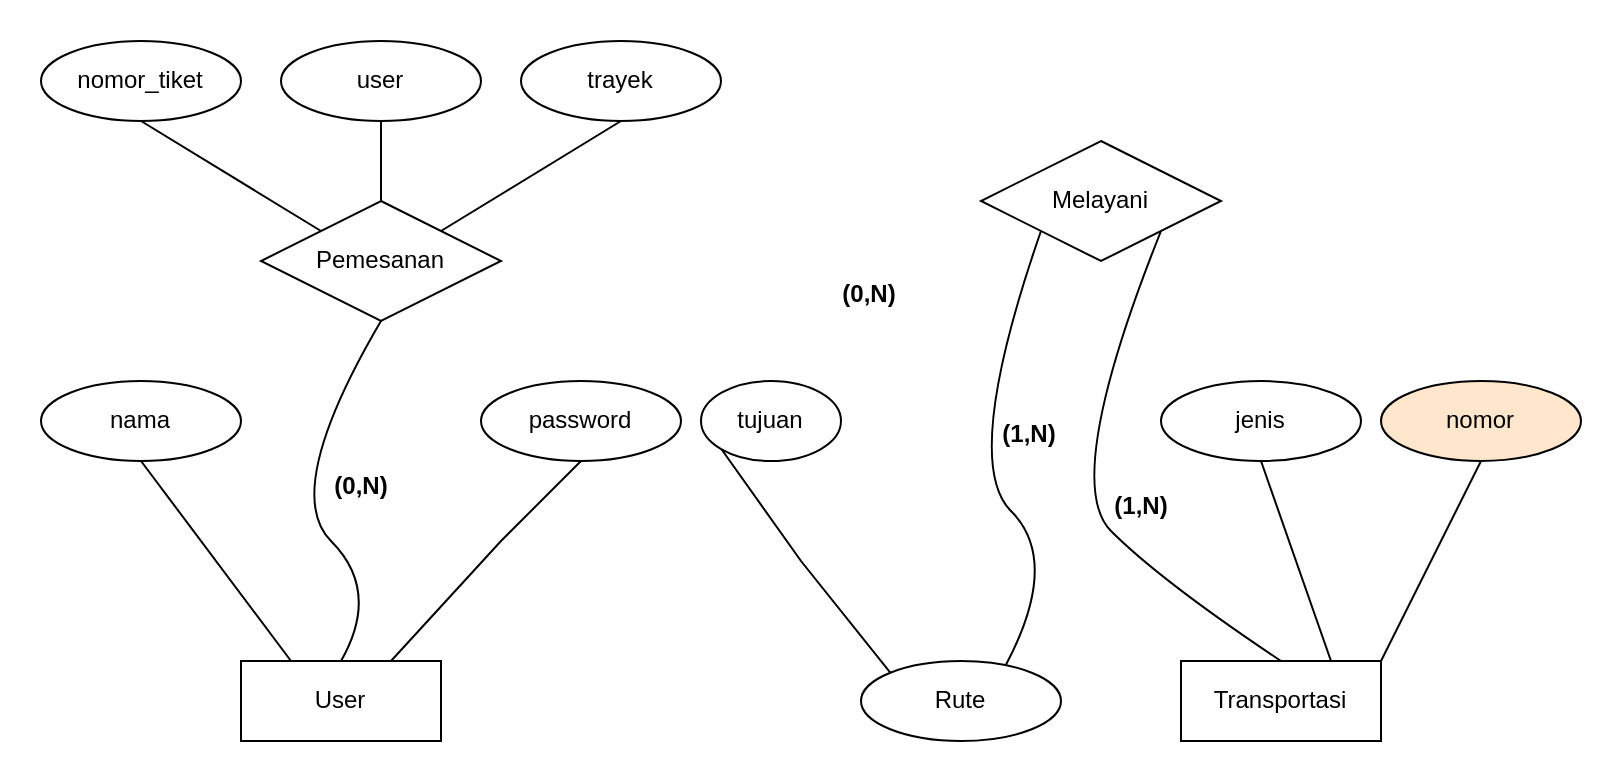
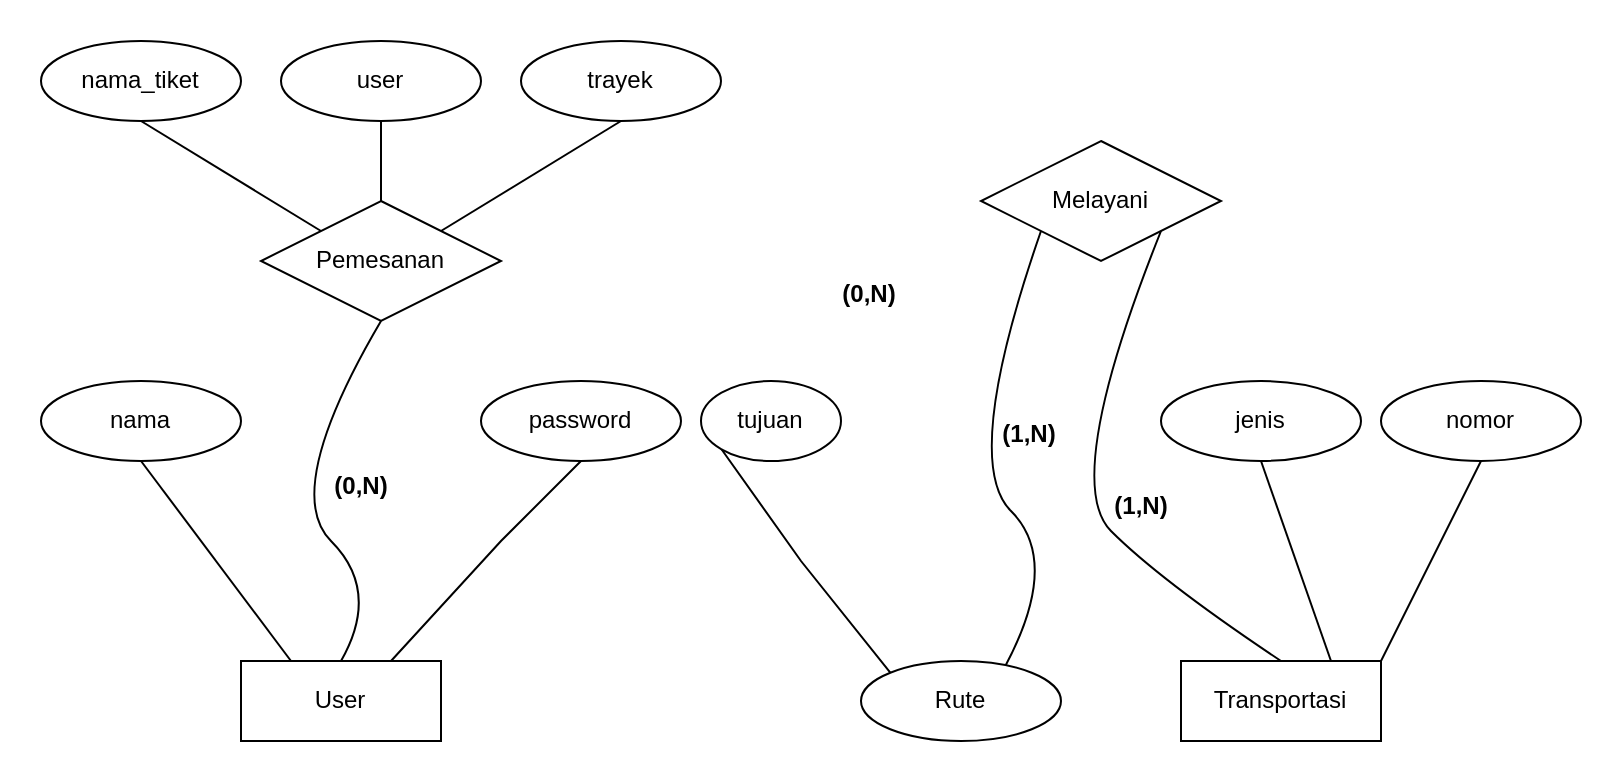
(141, 81) -> (141, 81)
(1481, 421) -> (1481, 421)
